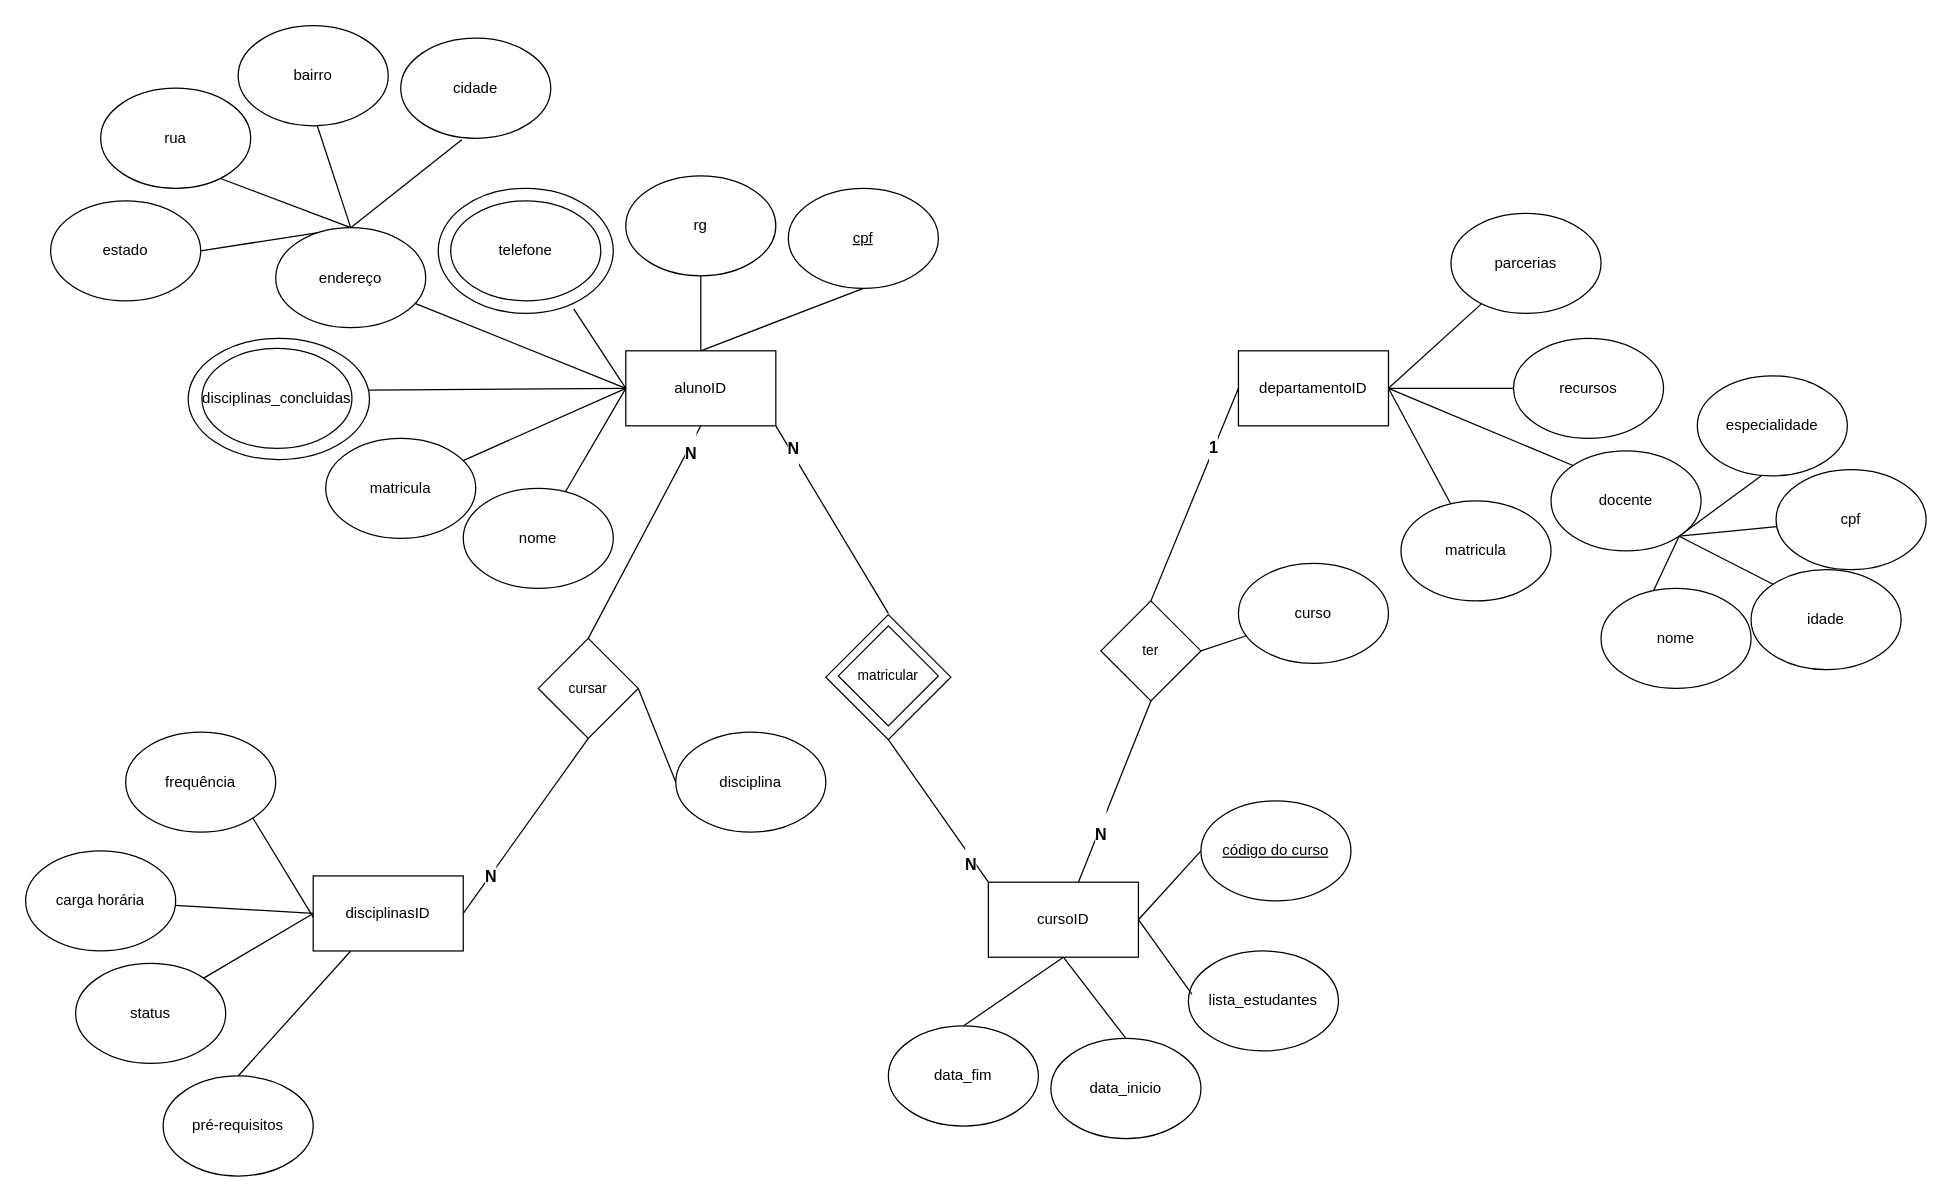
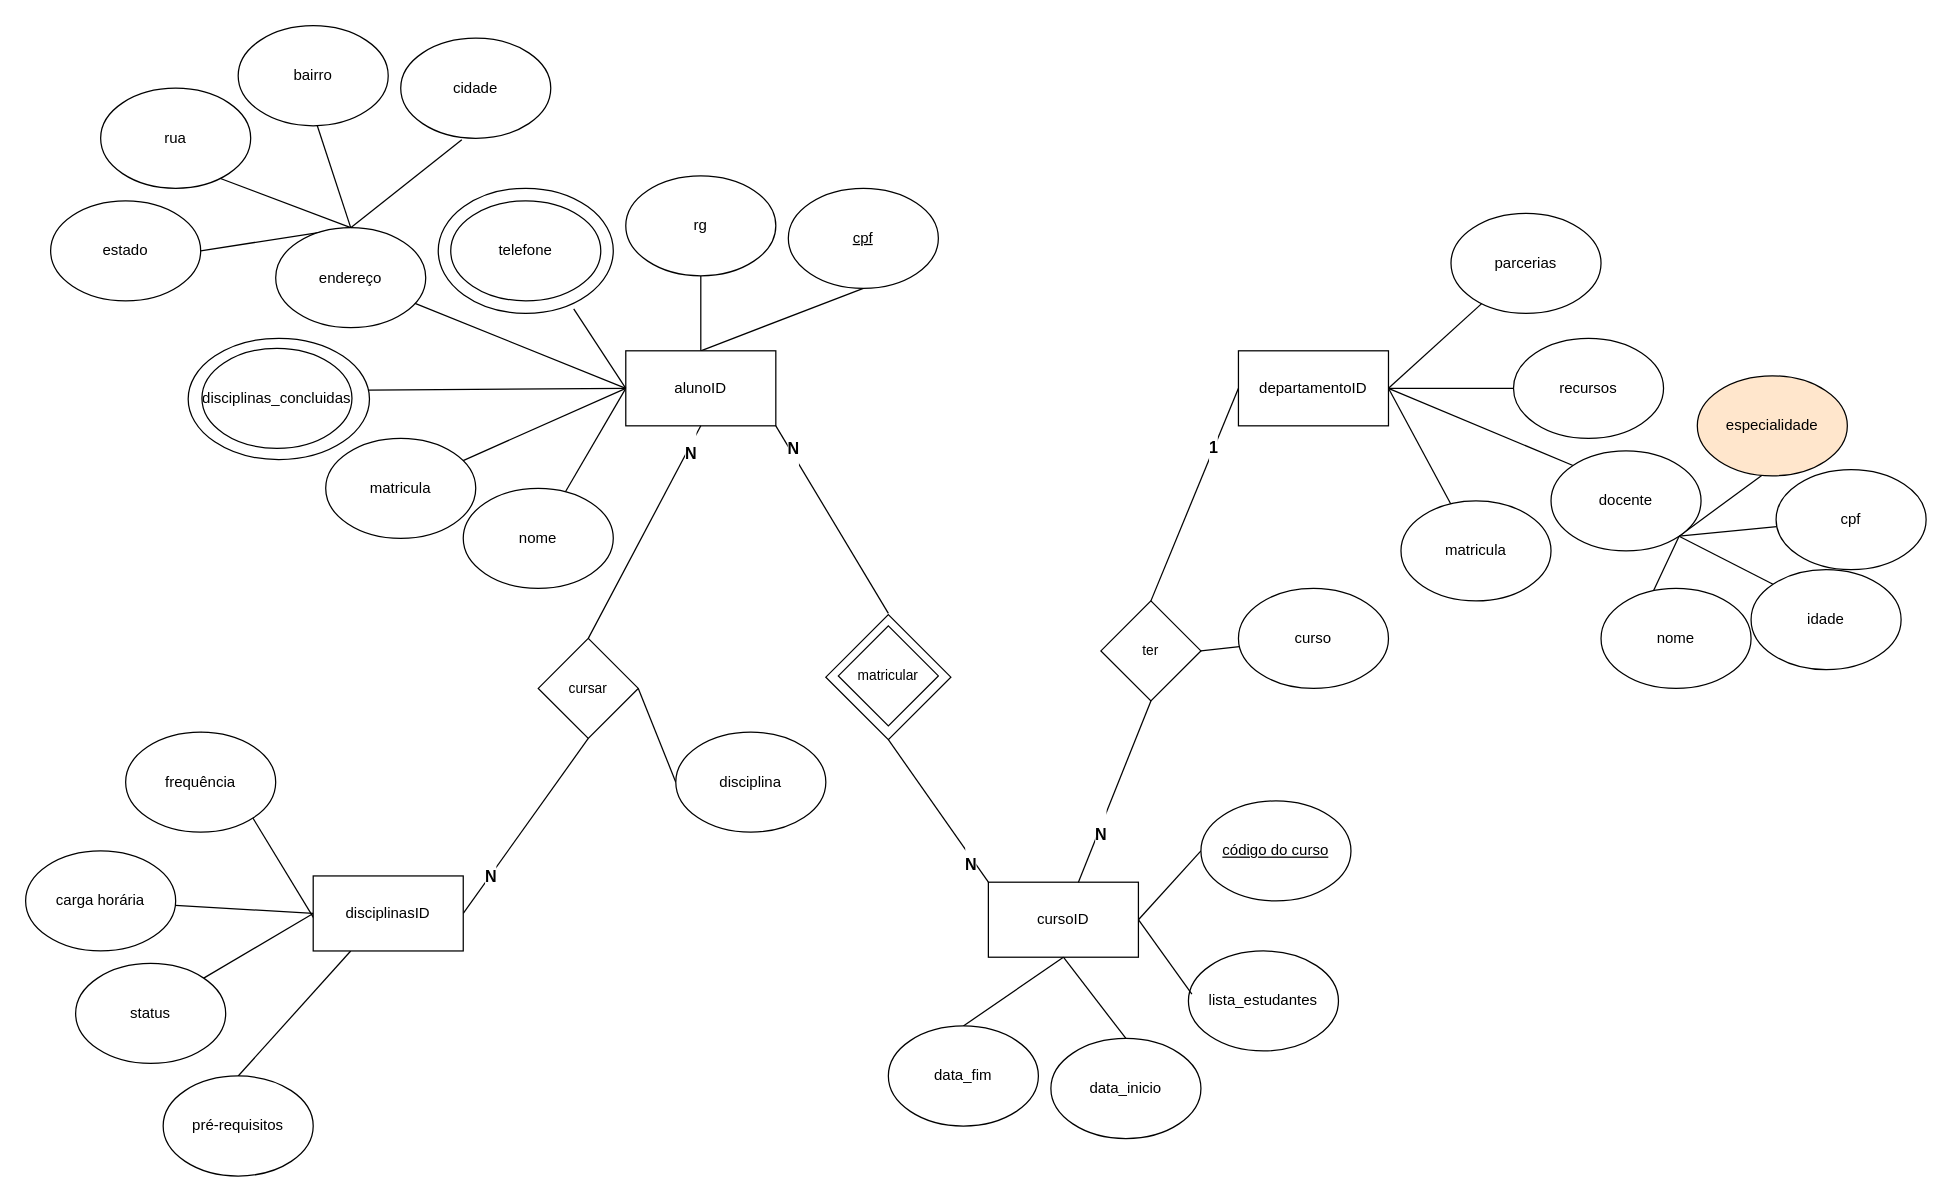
(1772, 426) -> (1772, 426)
(1313, 613) -> (1313, 638)
